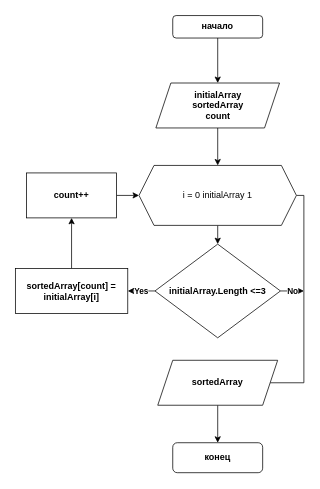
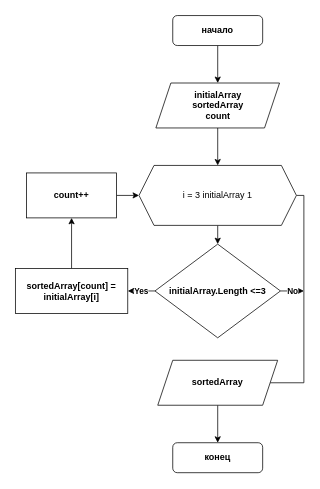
(218, 27) -> (218, 30)
(218, 195) -> (218, 195)
